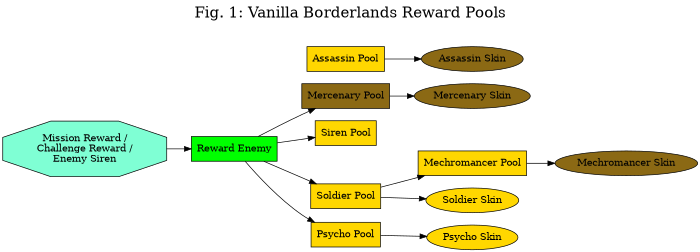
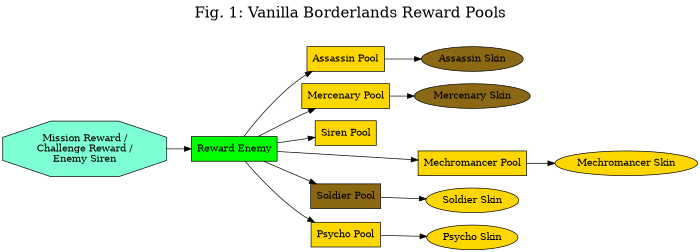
(346, 96) -> (346, 96)
none -> (273, 103)
(626, 163) -> (626, 163)
(399, 182) -> (344, 156)
(346, 196) -> (346, 196)
